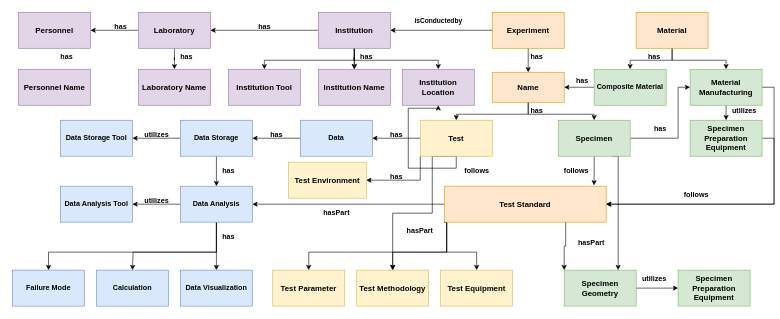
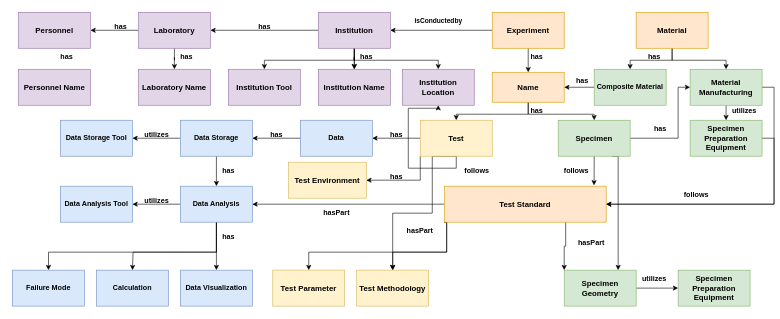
(477, 257) -> none
(477, 288) -> none
